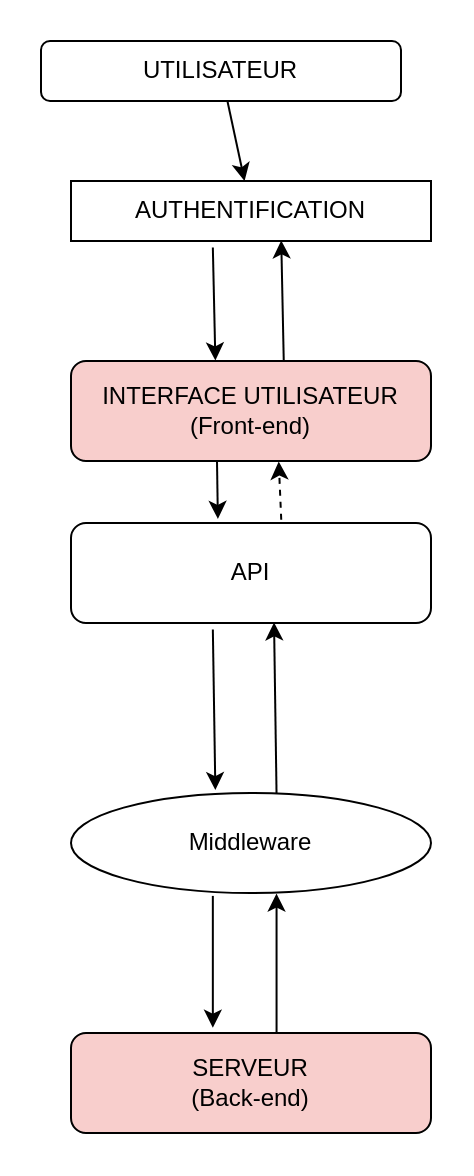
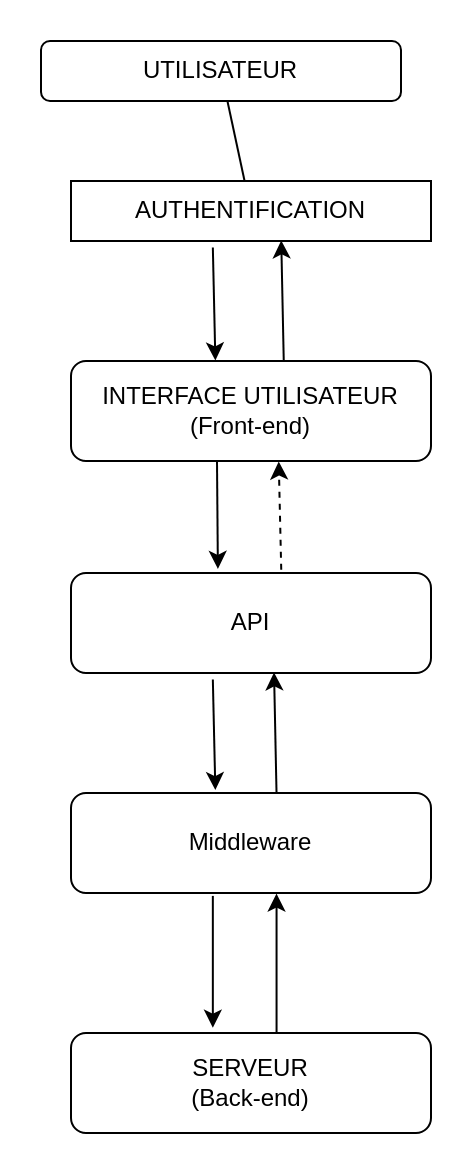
(241, 166) -> (242, 171)
(251, 411) -> (251, 411)
(251, 573) -> (251, 623)
(251, 843) -> (251, 843)
(251, 1083) -> (251, 1083)
